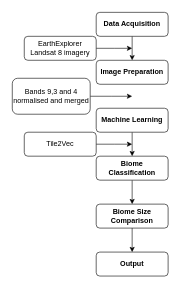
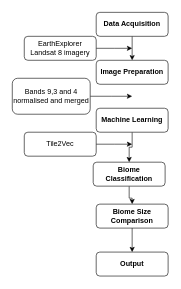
(132, 168) -> (129, 174)
